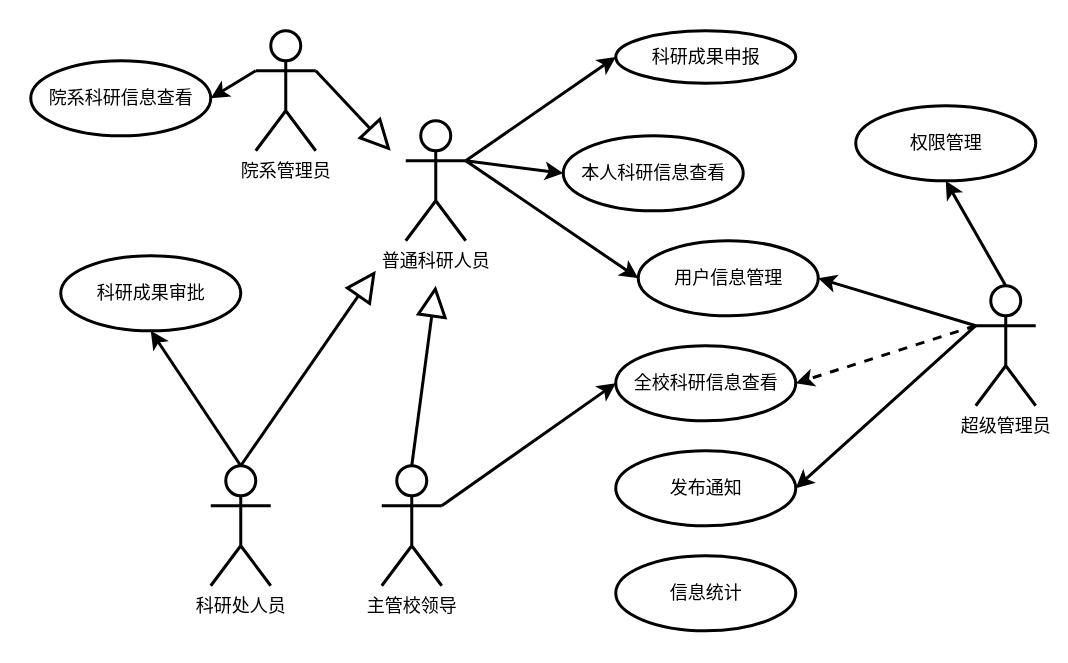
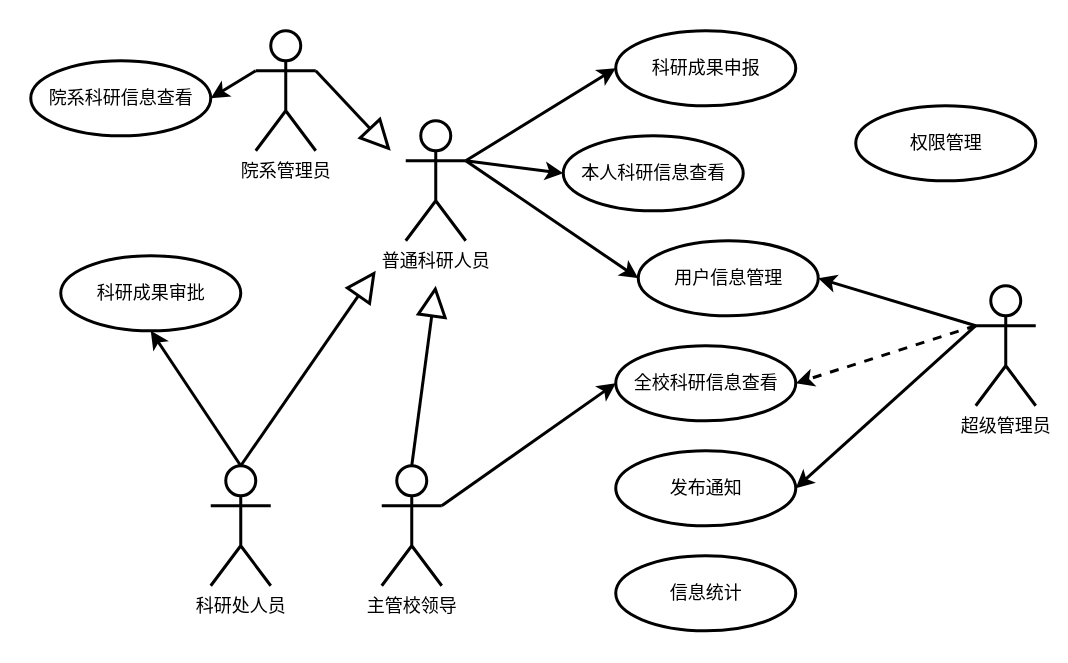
(706, 57) -> (706, 68)
(979, 239) -> none
